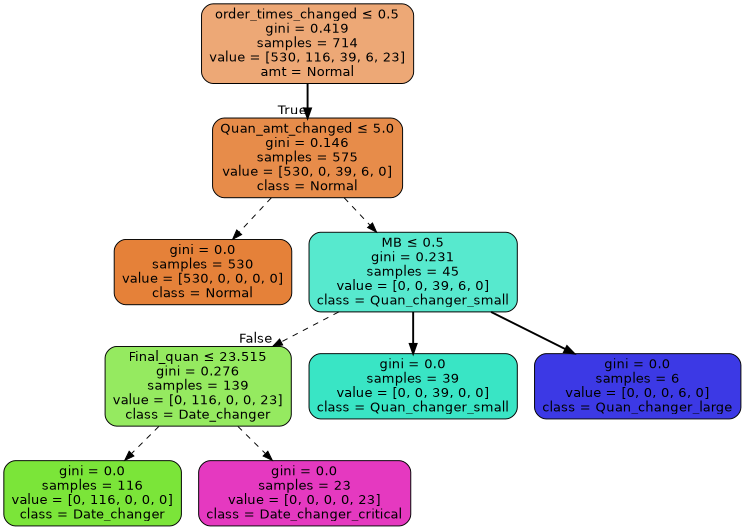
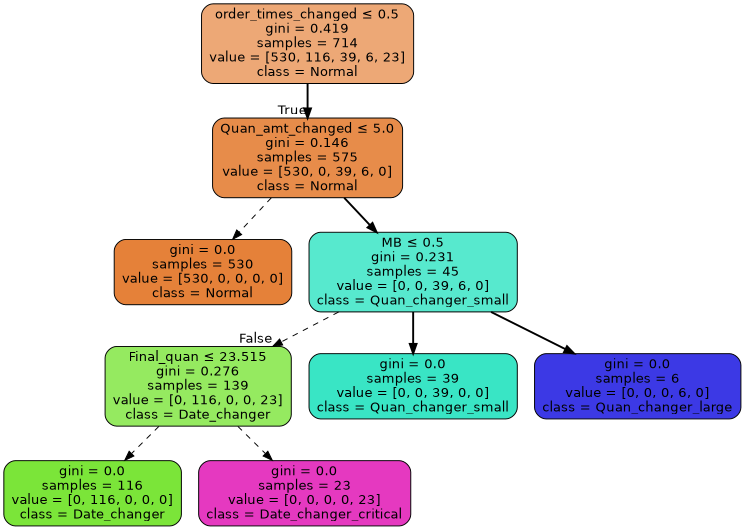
(308, 72) -> (308, 72)
(357, 211) -> (357, 211)
